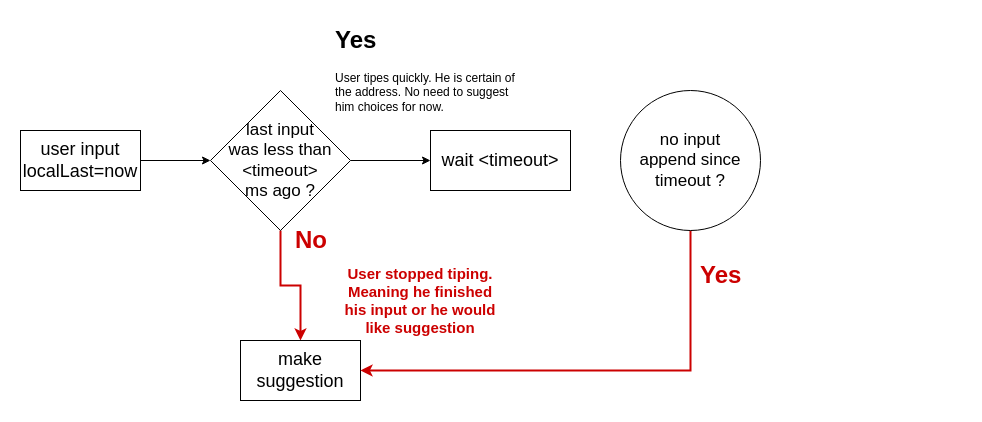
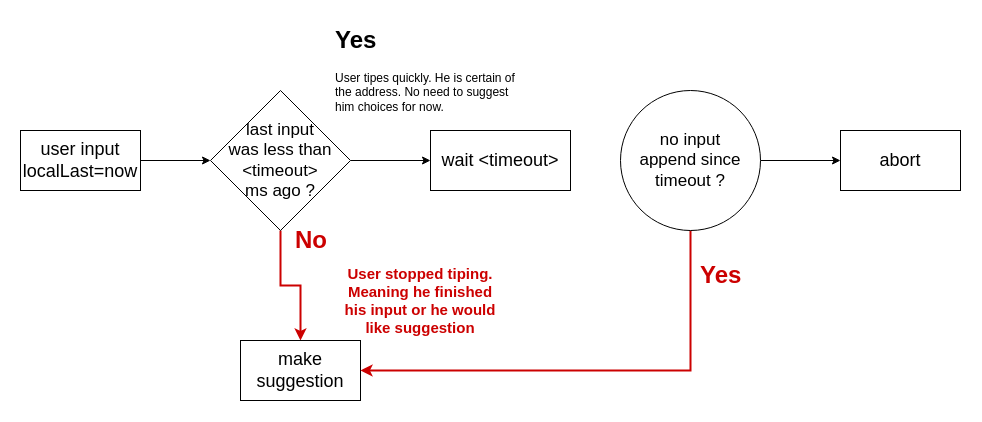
none -> (797, 161)
none -> (901, 161)
